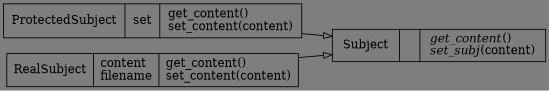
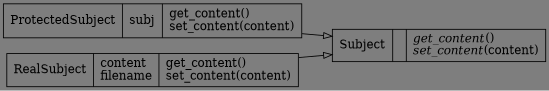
(142, 20) -> (142, 20)
(455, 51) -> (448, 51)
